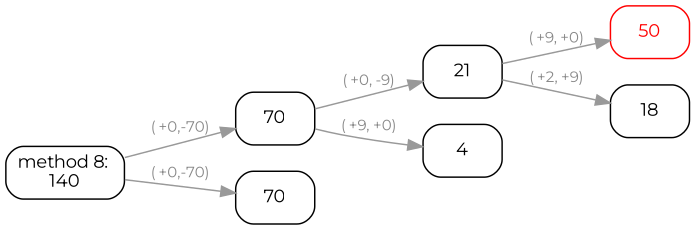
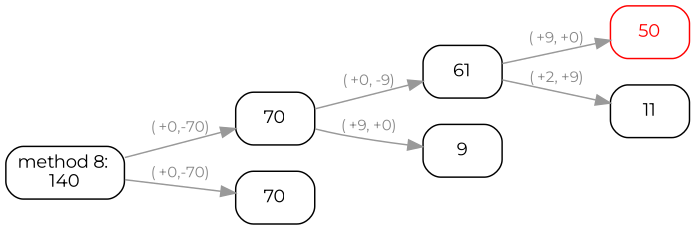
(463, 72) -> (463, 72)
(650, 111) -> (650, 111)
(463, 151) -> (463, 151)
